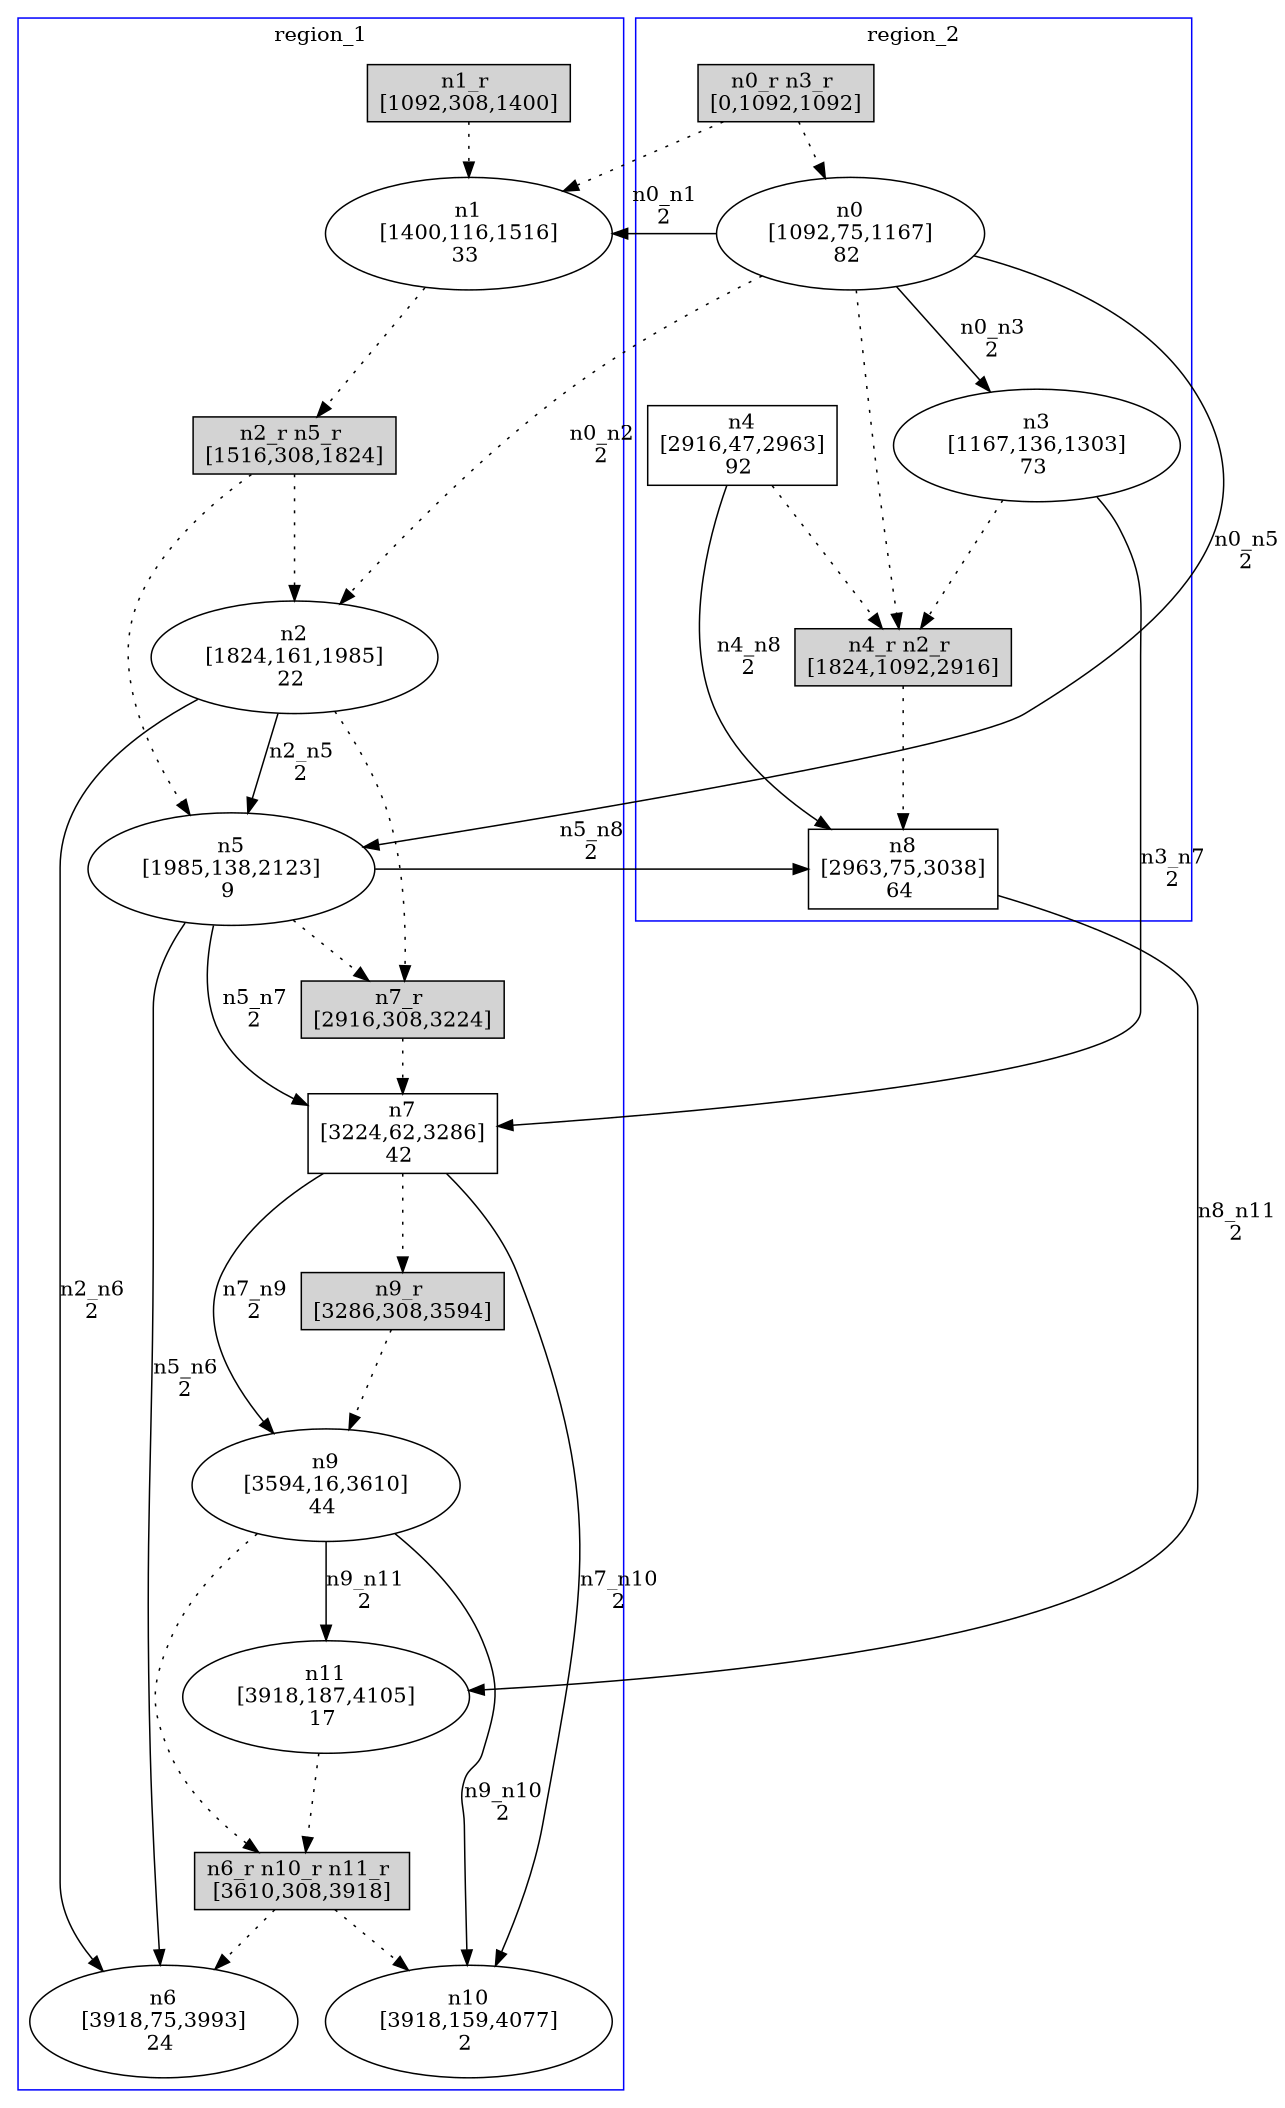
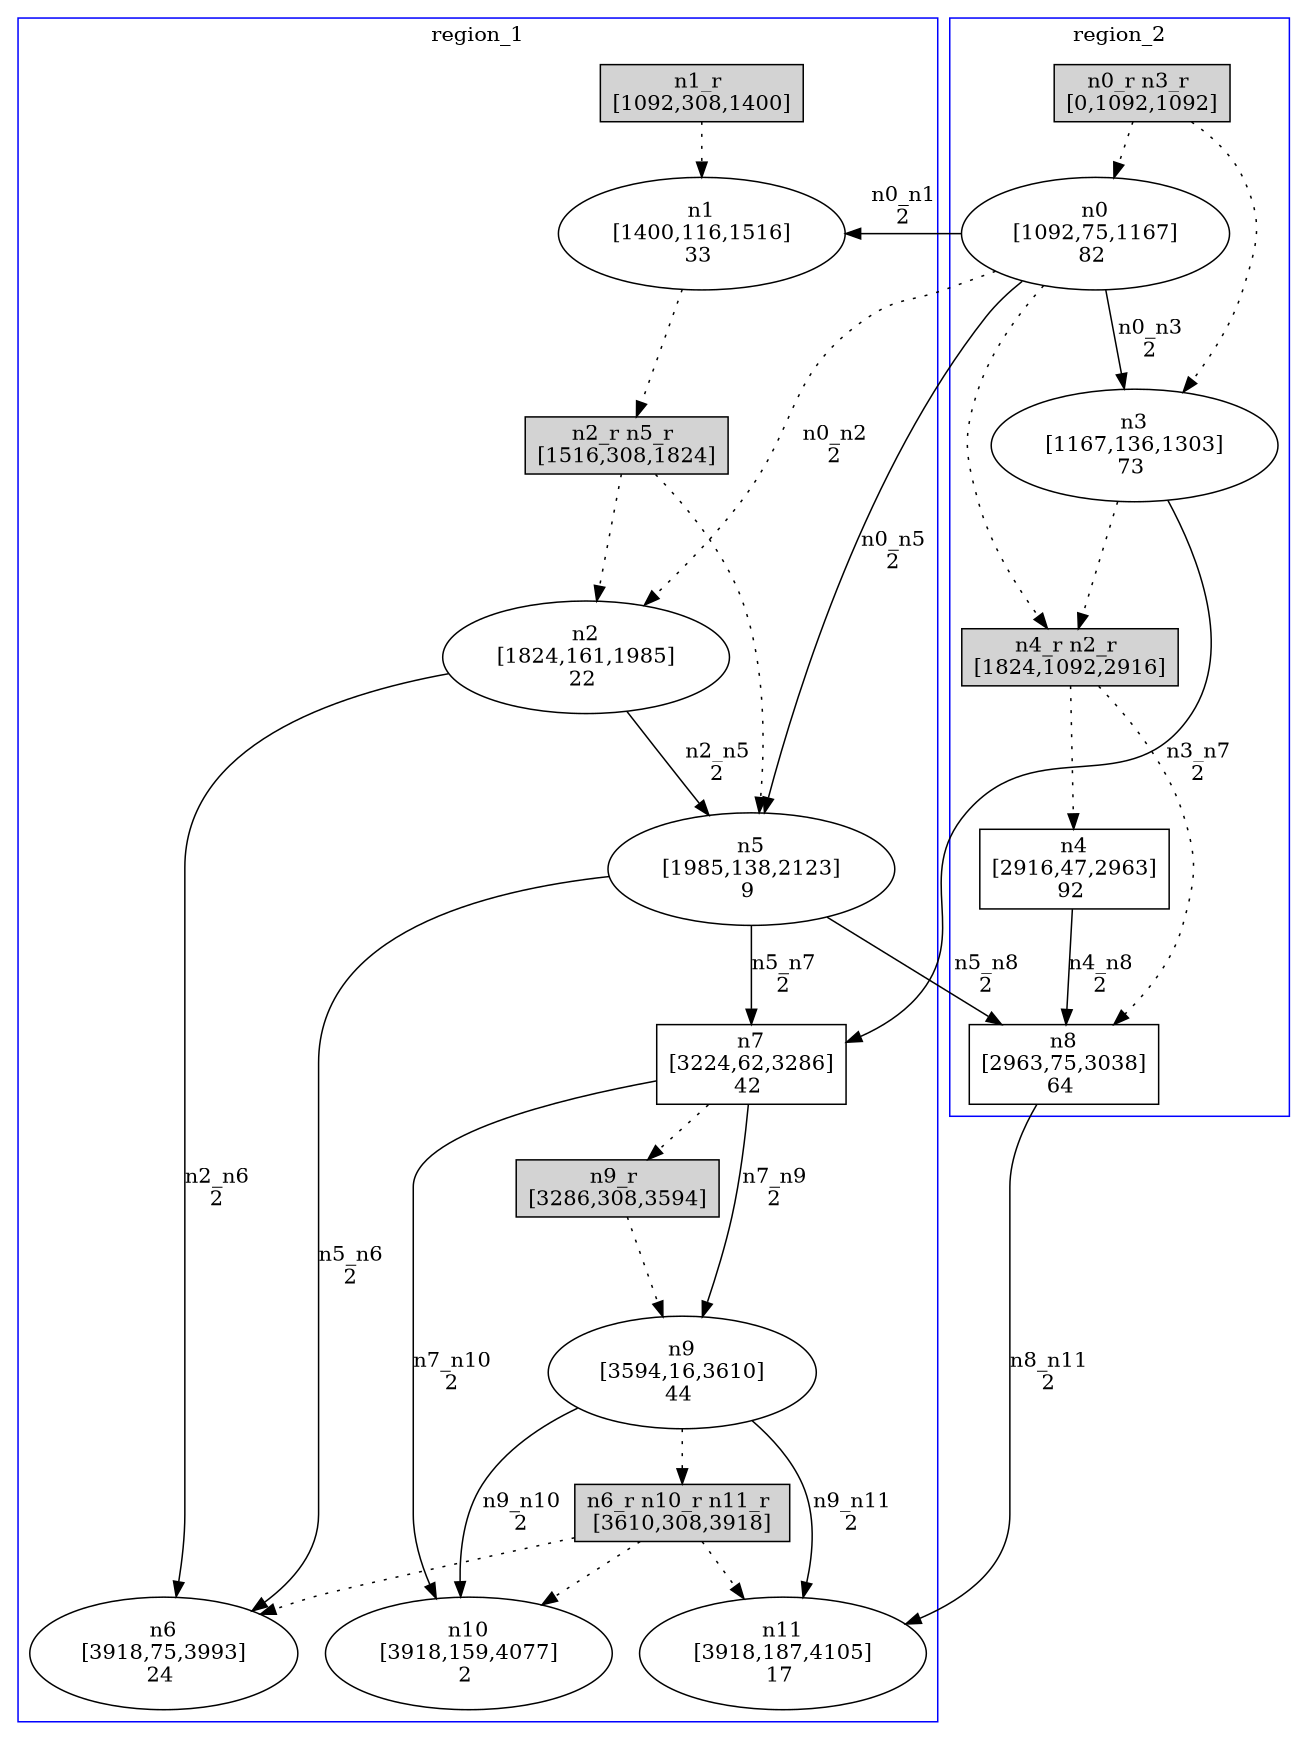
(650, 153) -> (1255, 247)
(823, 551) -> (1072, 750)
(403, 1010) -> none
(313, 1795) -> (718, 1564)
